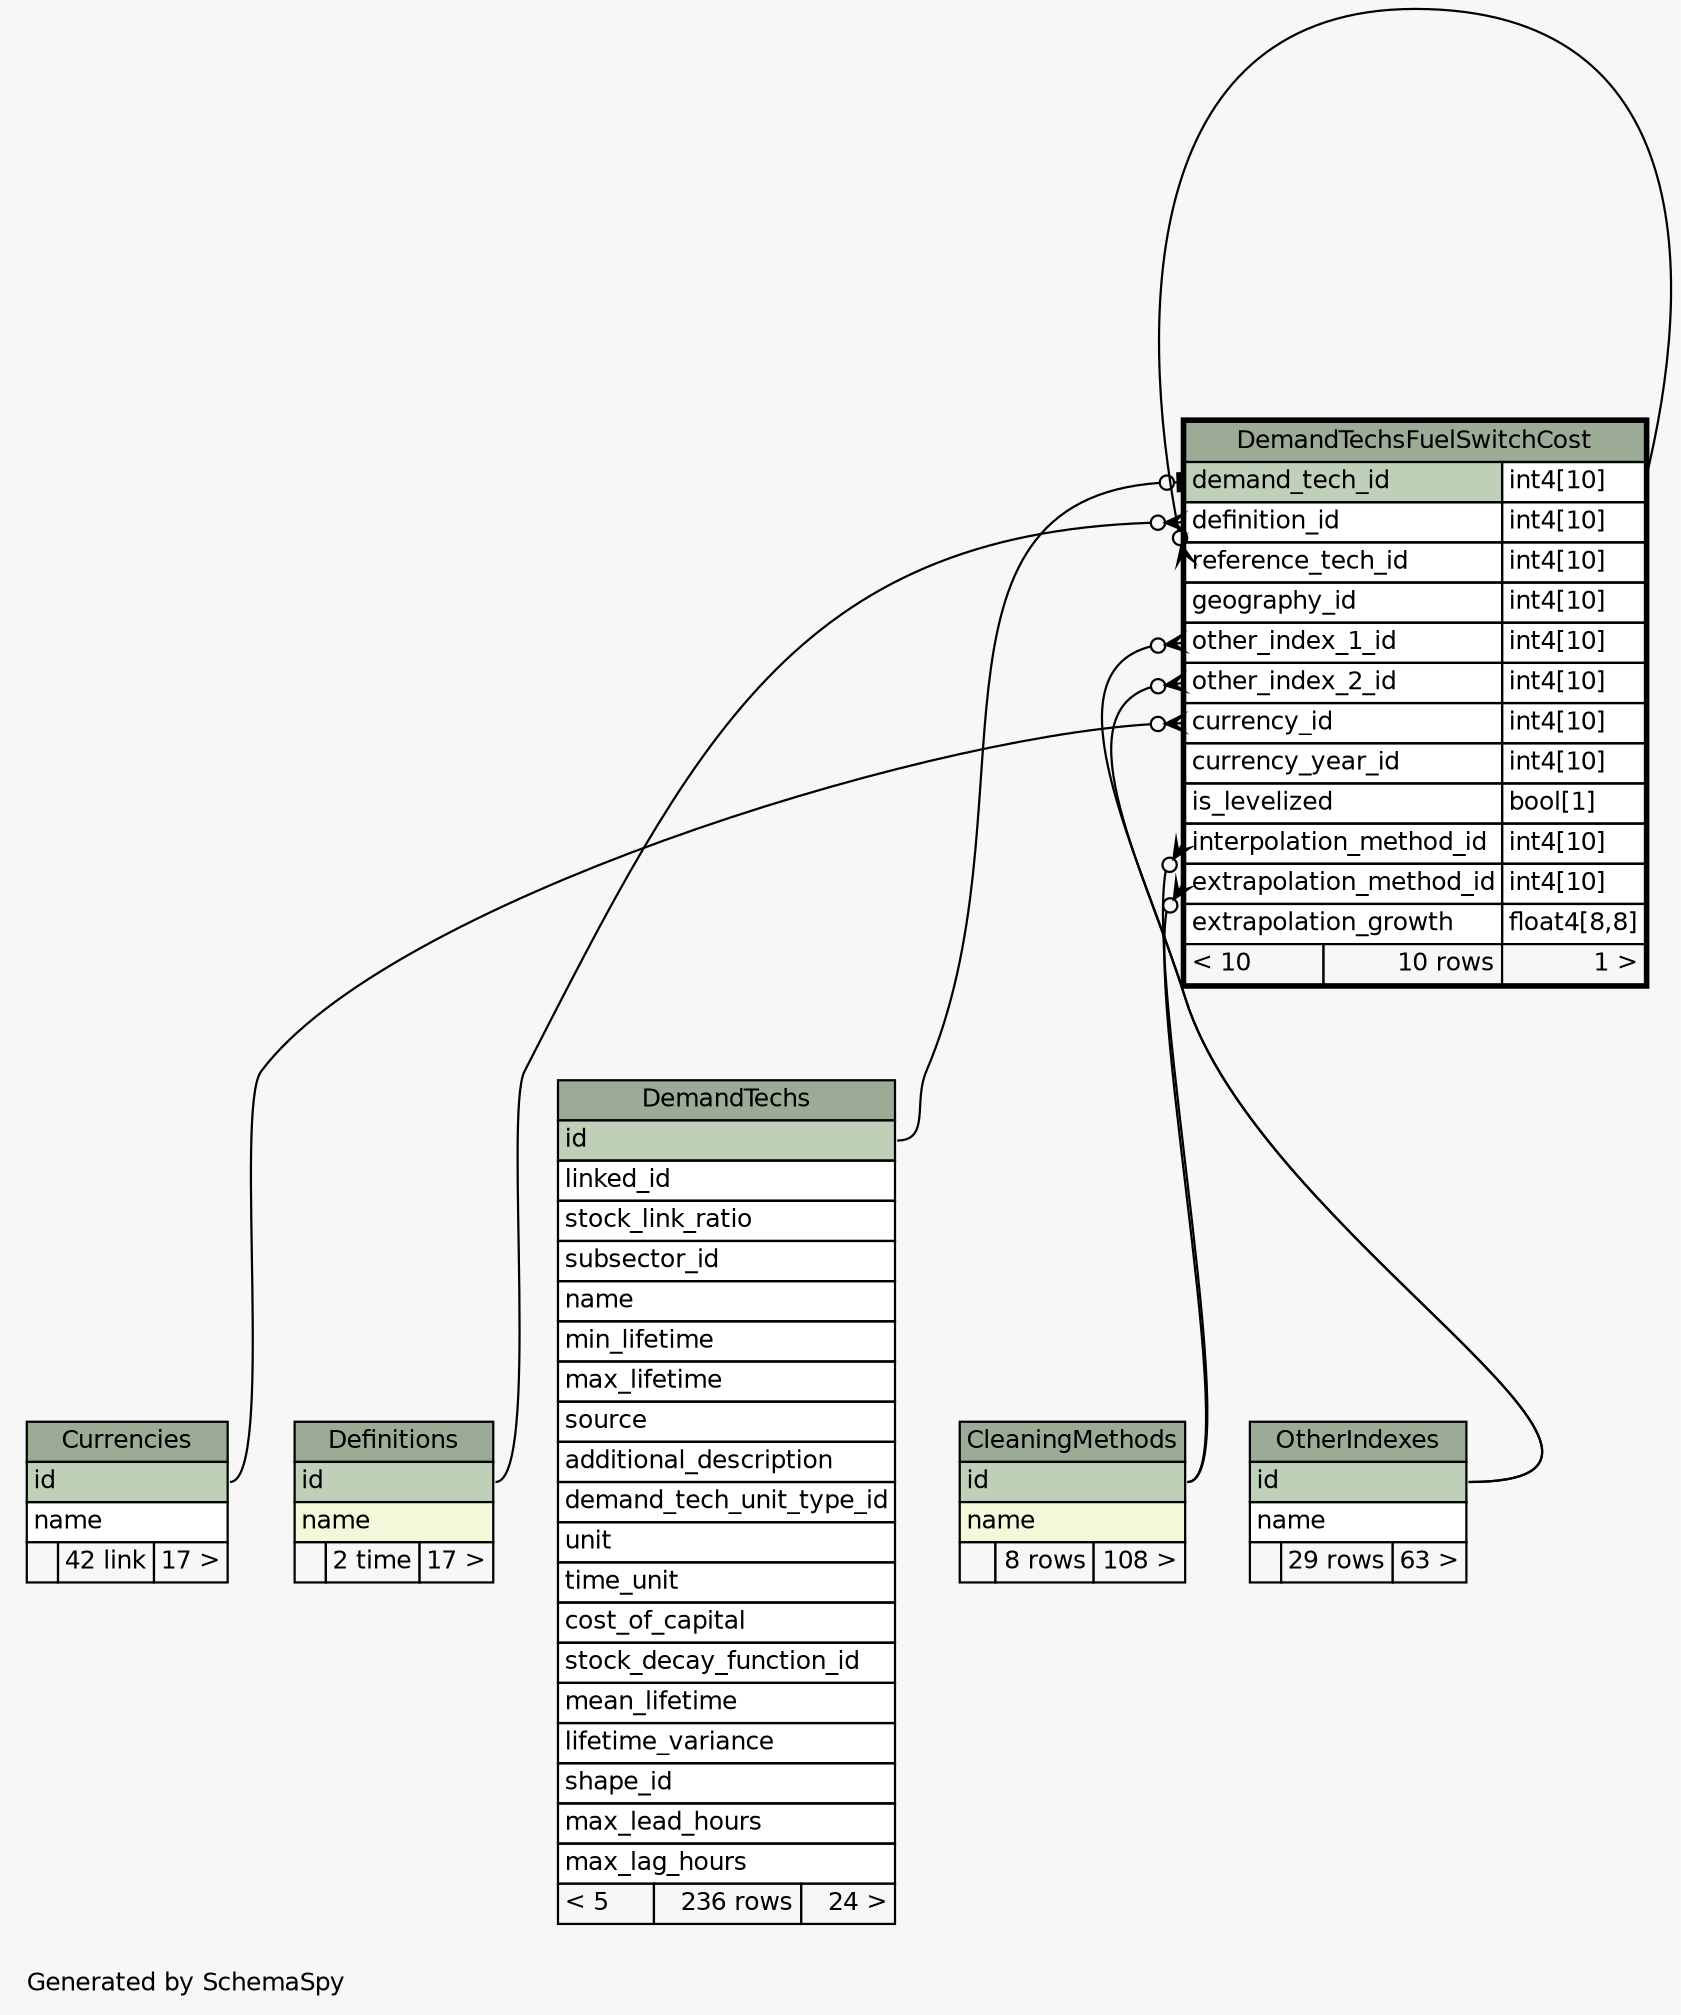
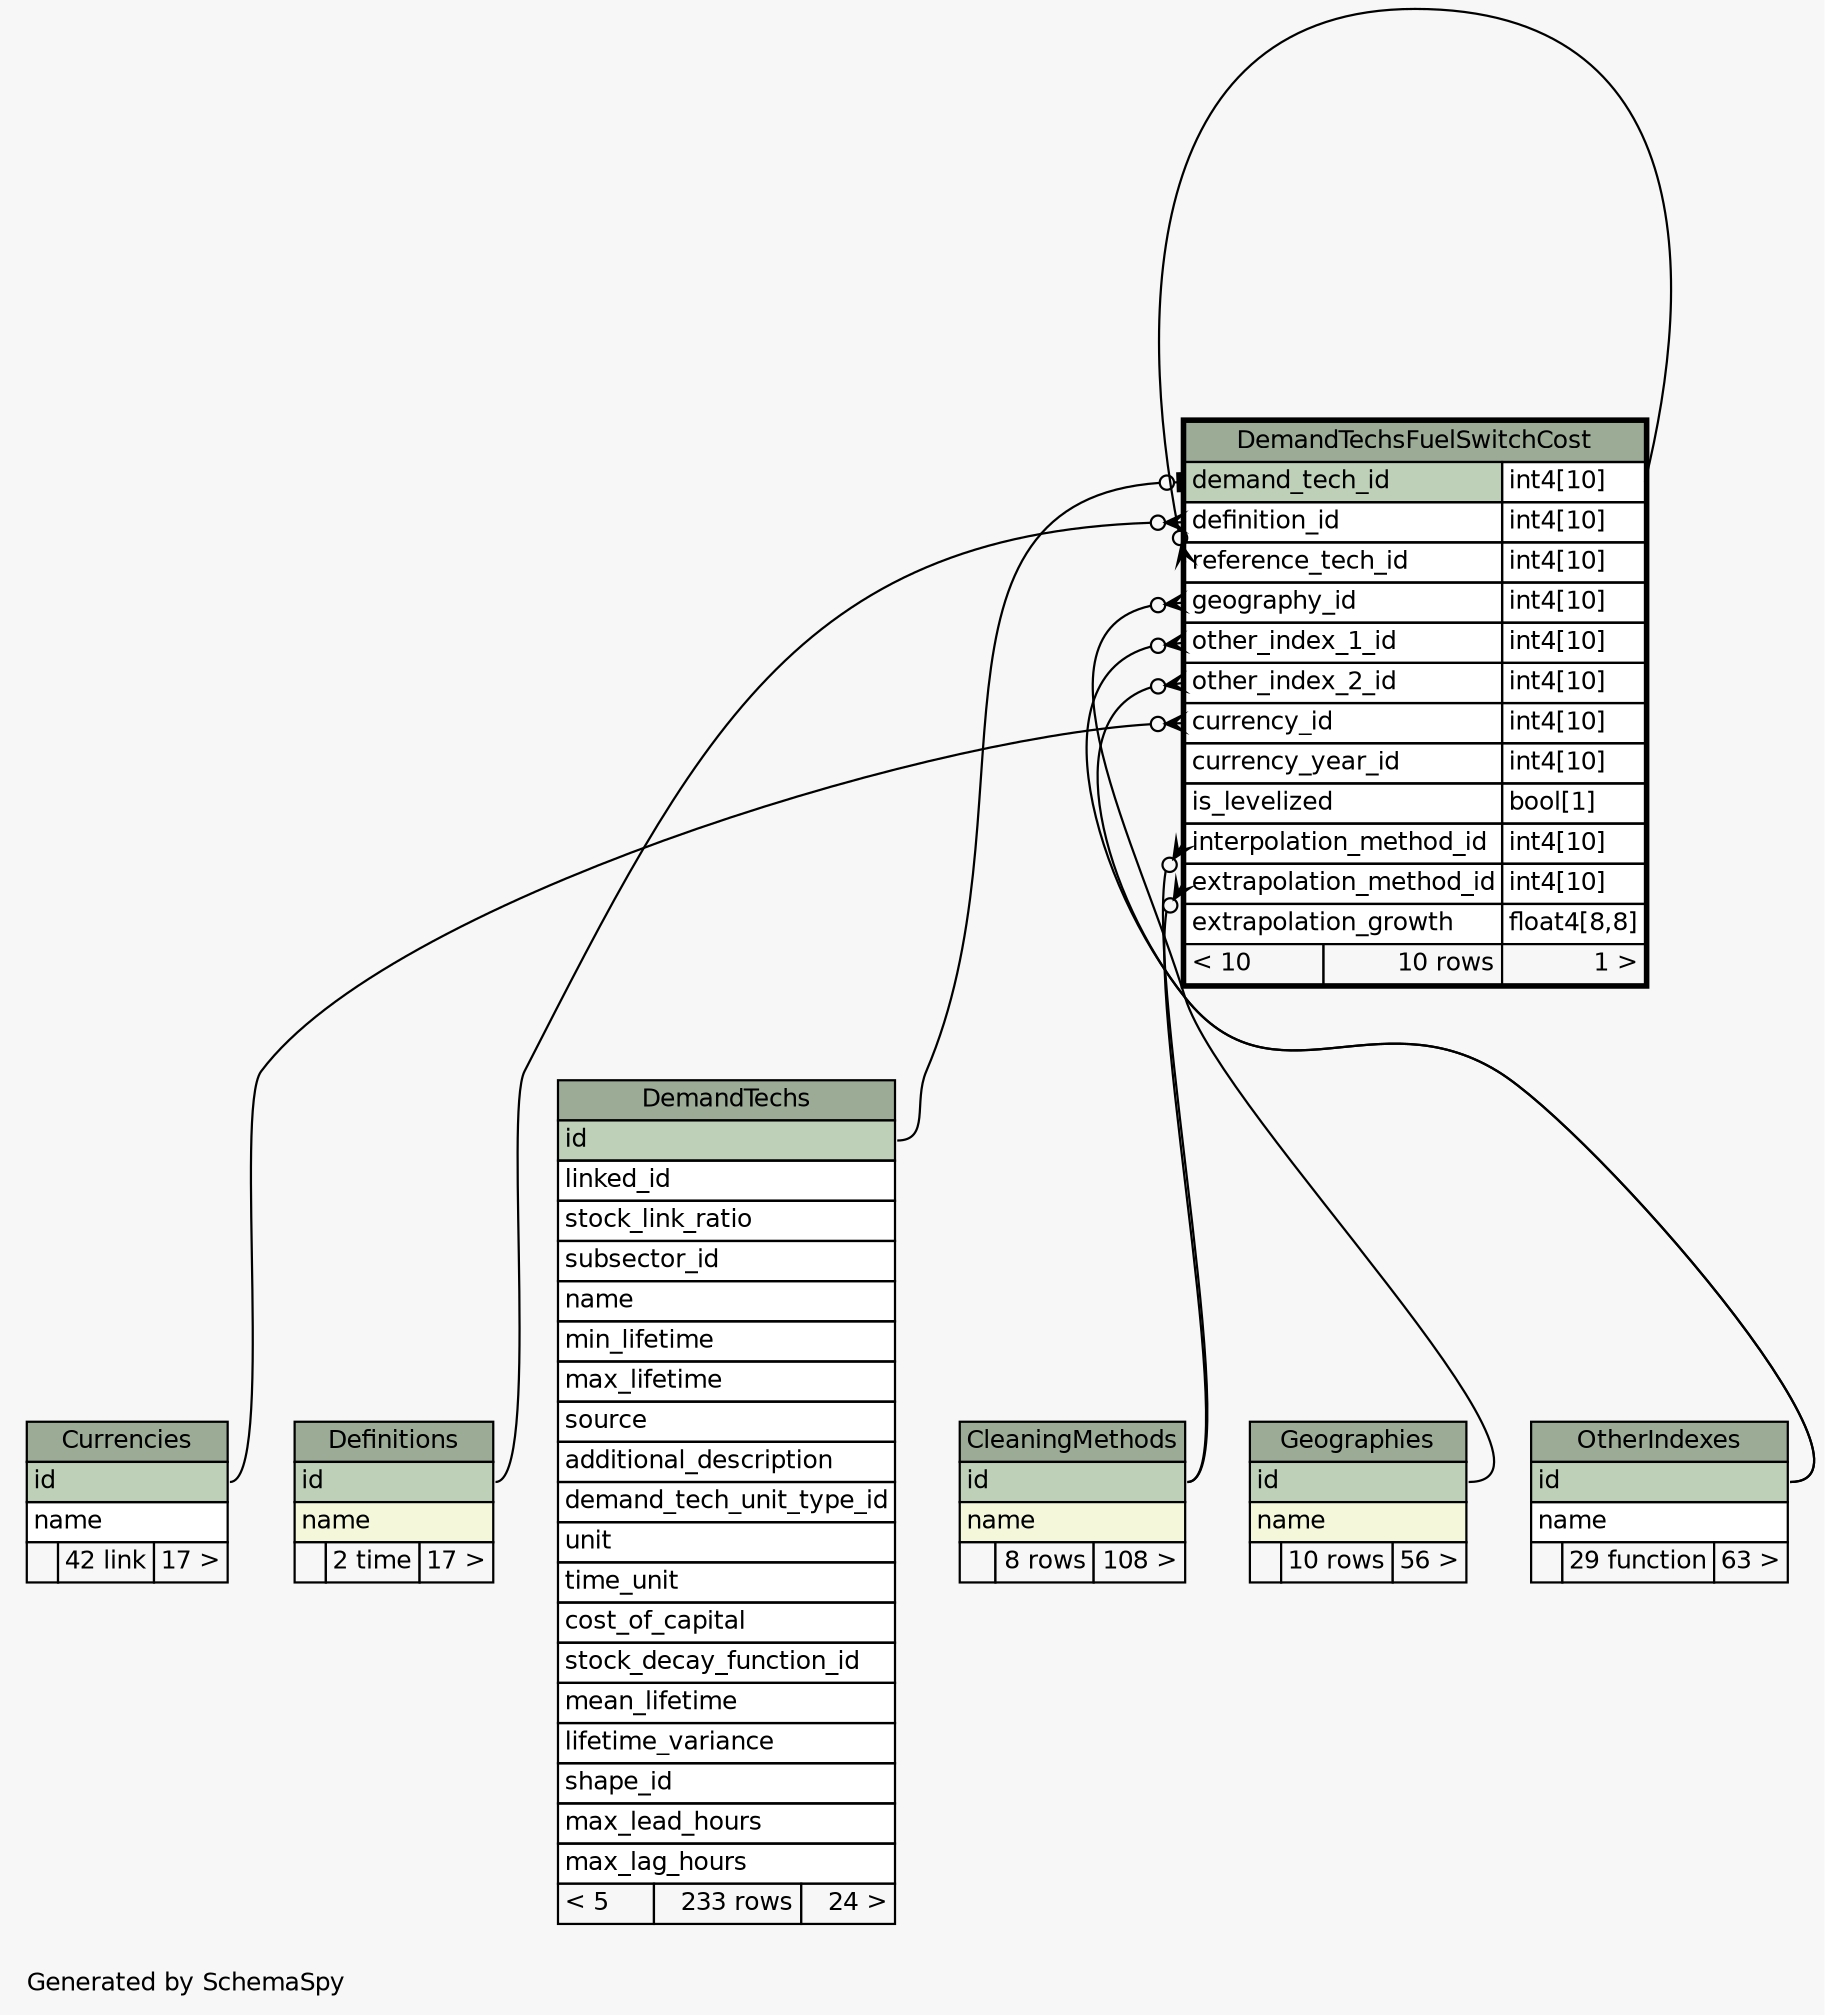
none -> (1357, 1502)
(1337, 1561) -> (1638, 1561)
(738, 1903) -> (738, 1903)
